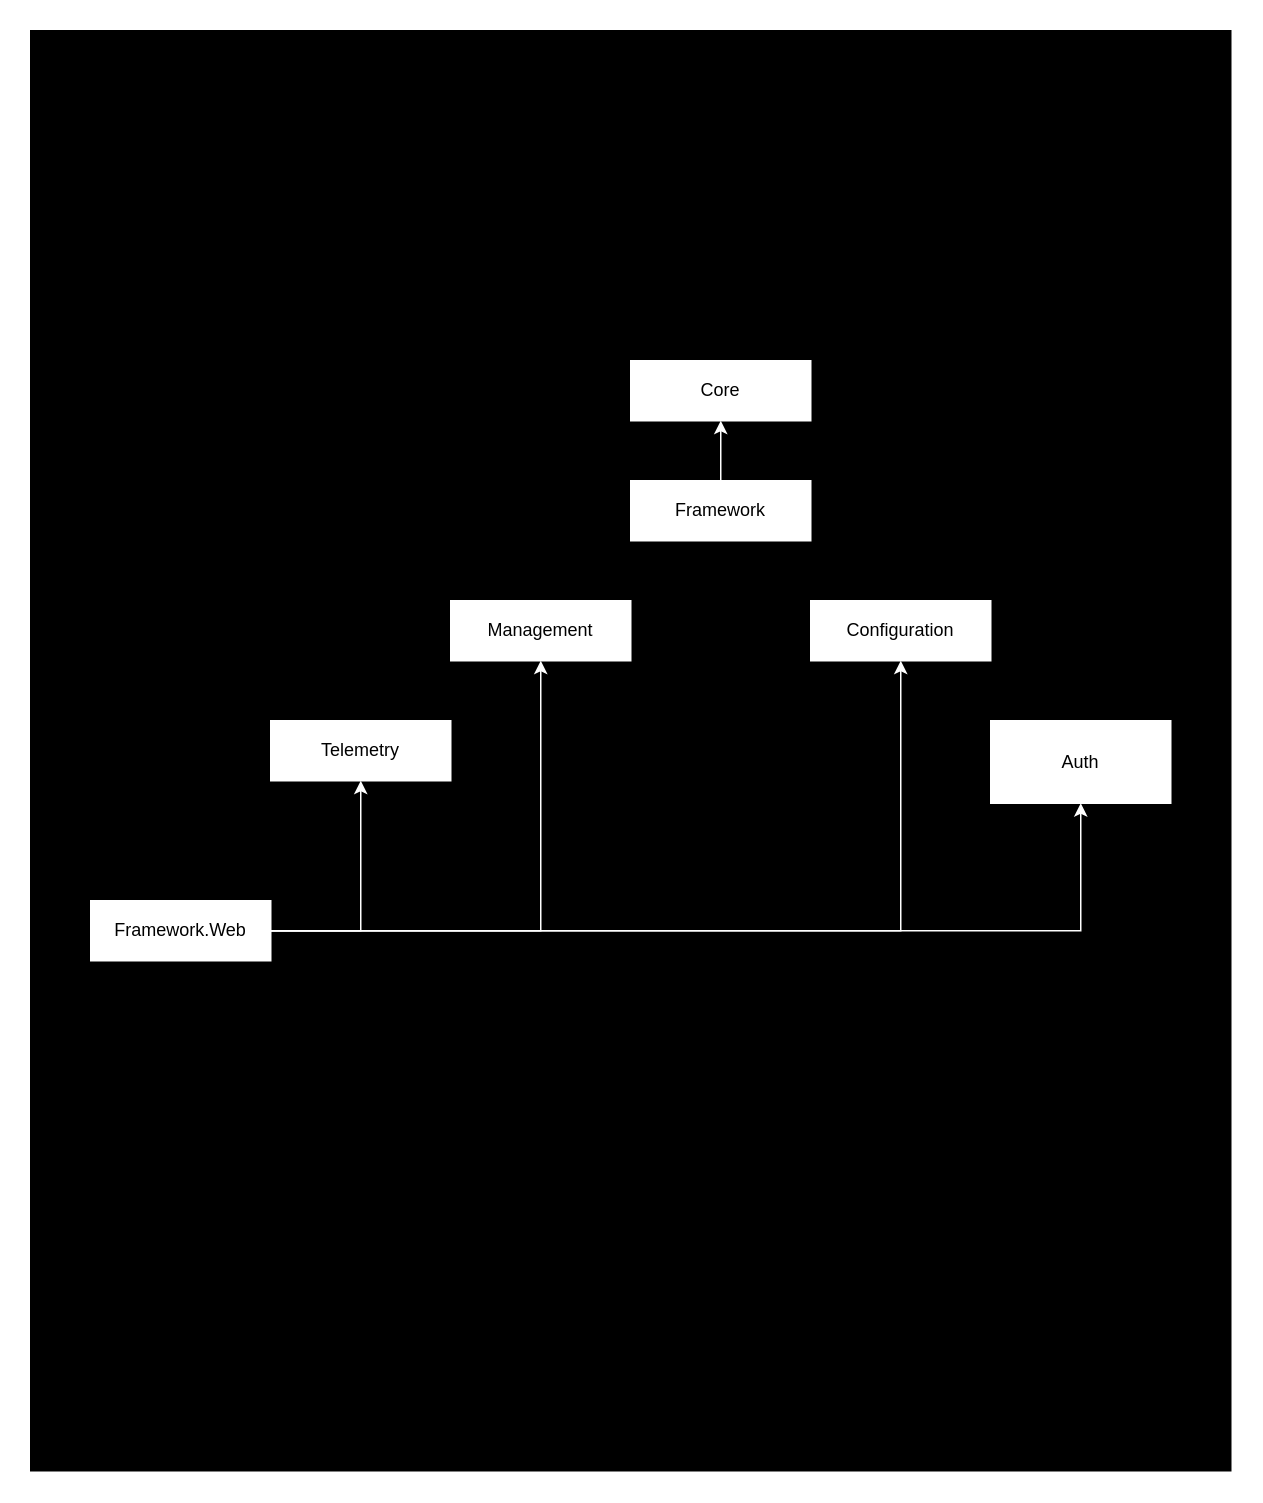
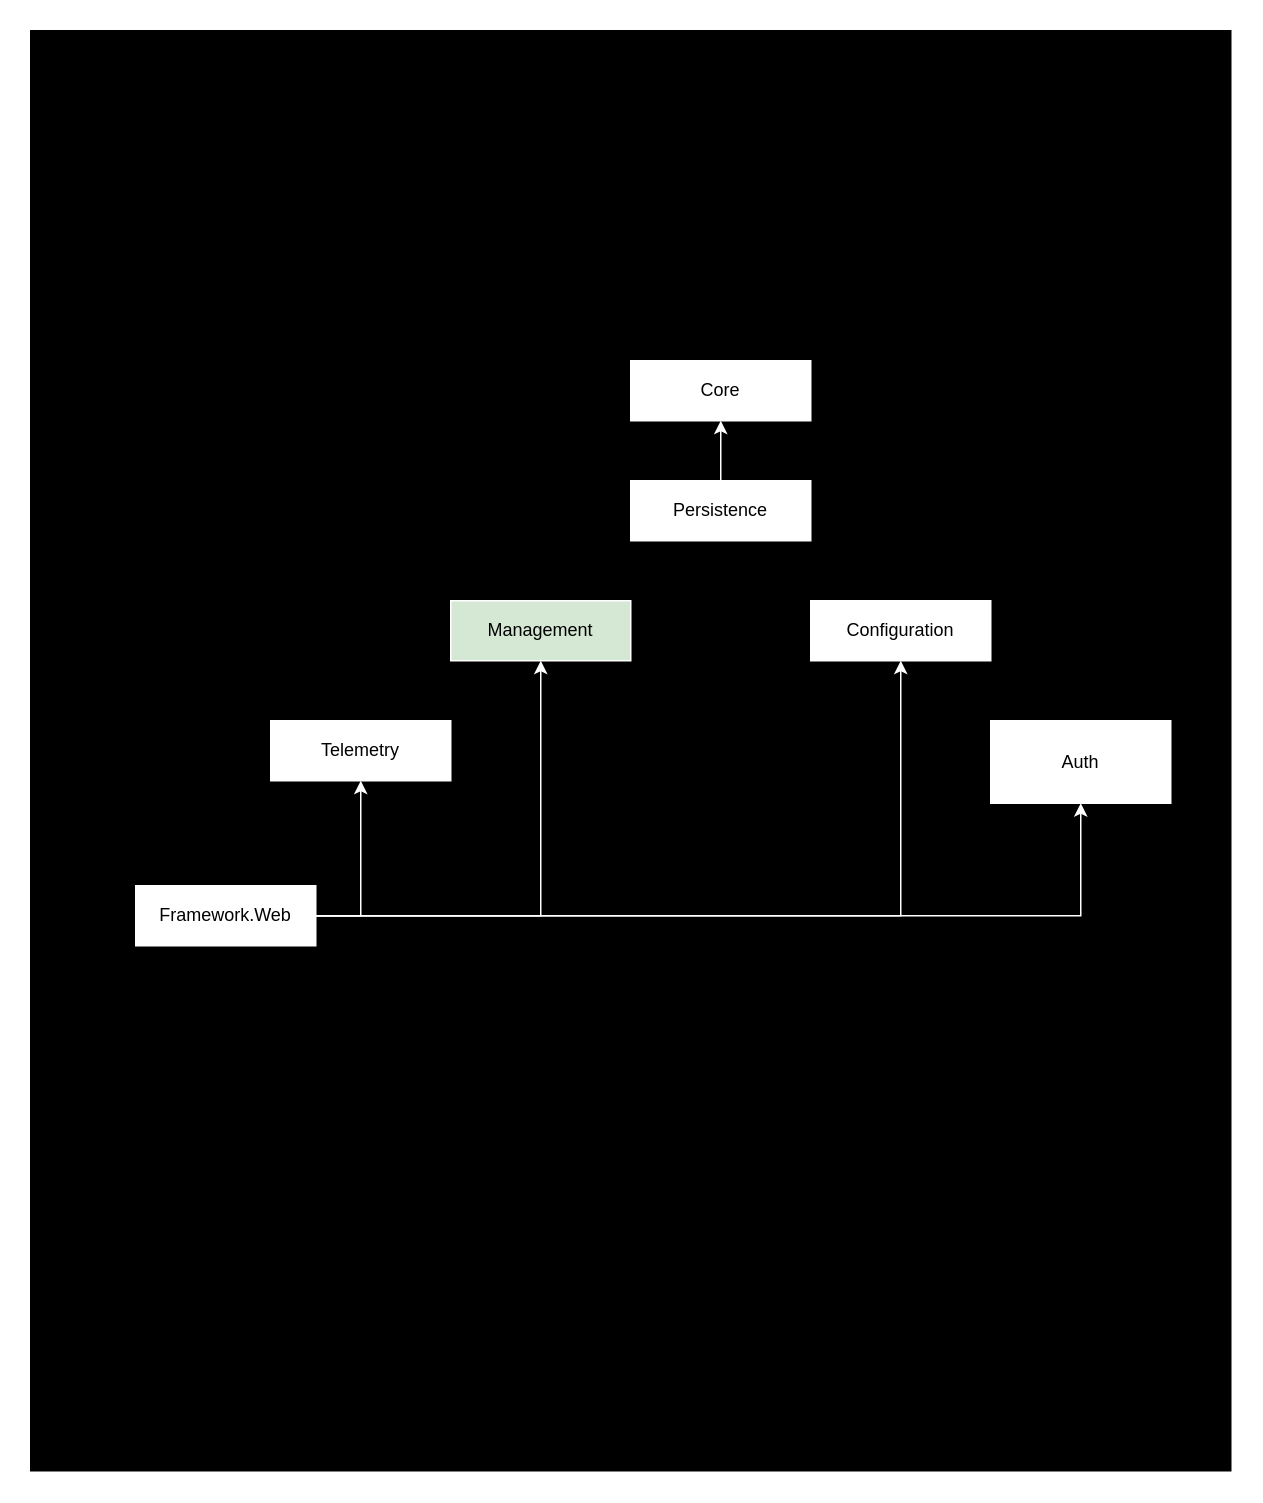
(721, 511) -> (721, 511)
(541, 631) -> (541, 631)
(181, 931) -> (226, 916)
